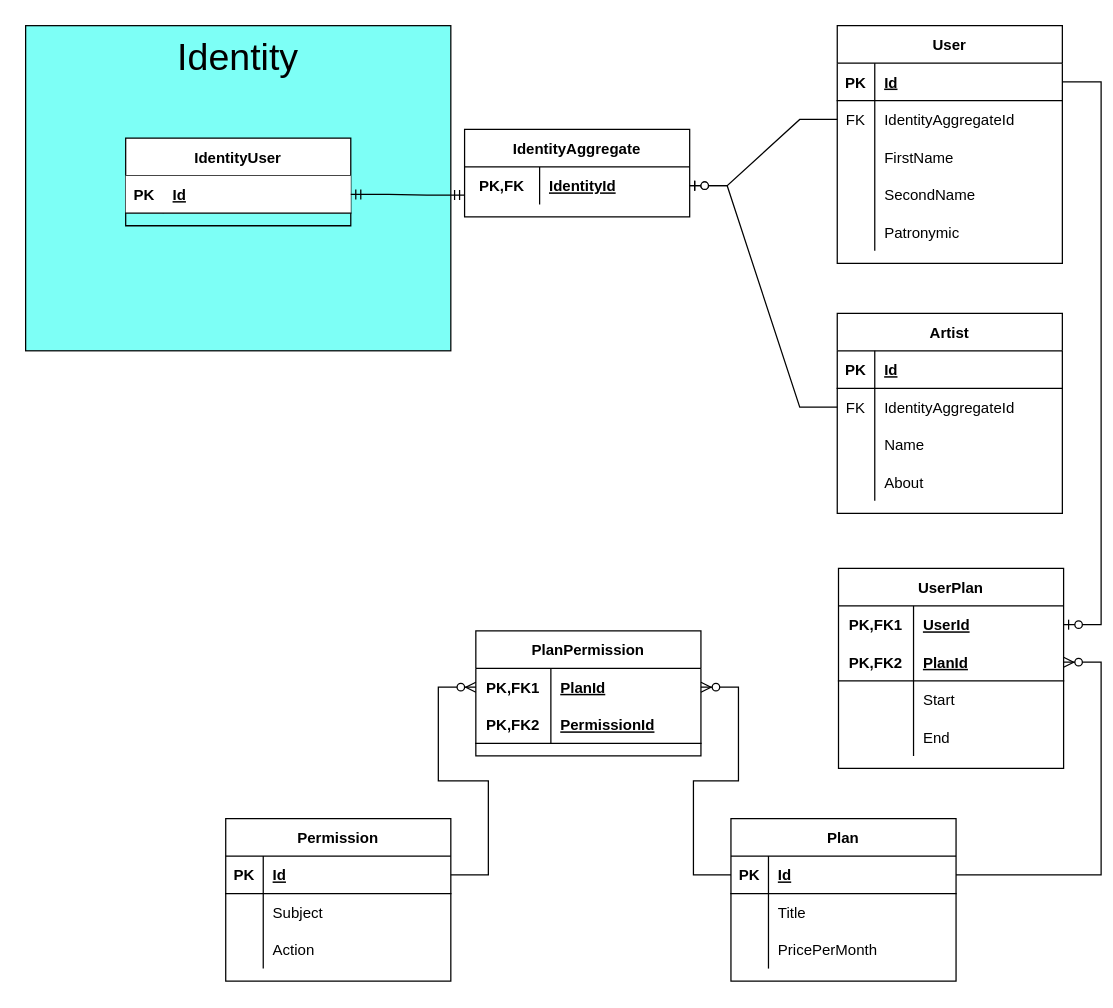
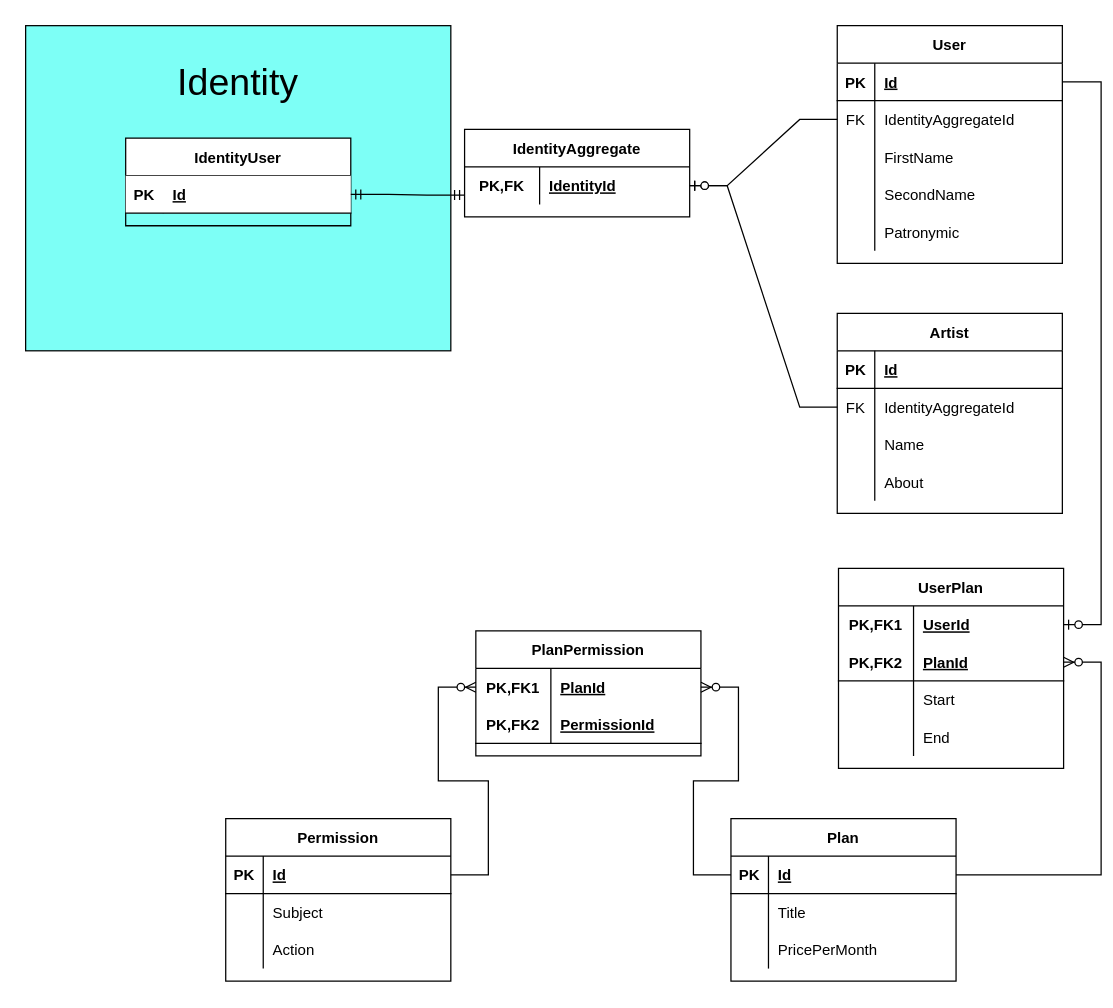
(238, 57) -> (238, 82)
